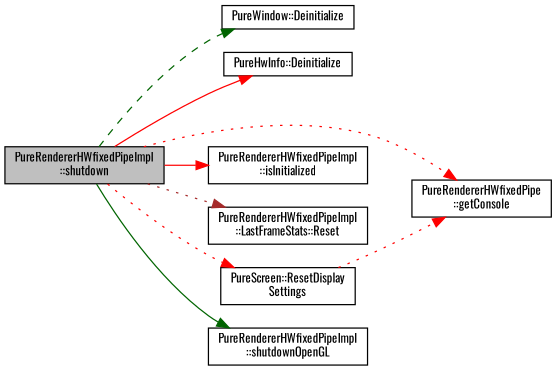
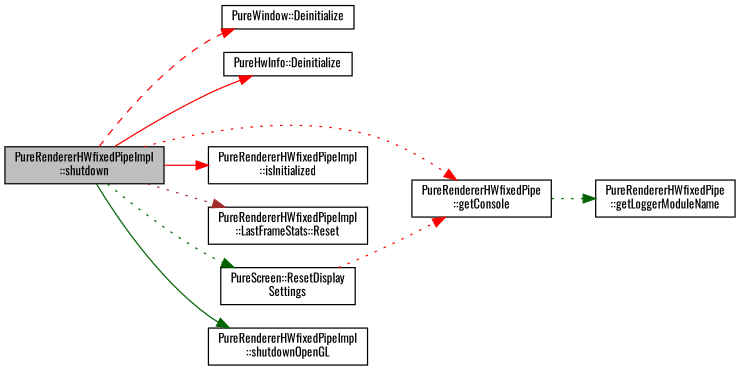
(155, 83) -> (155, 83)
none -> (665, 199)
(163, 226) -> (163, 226)
